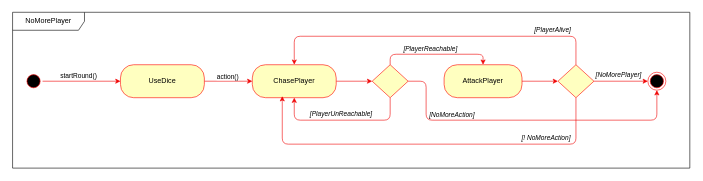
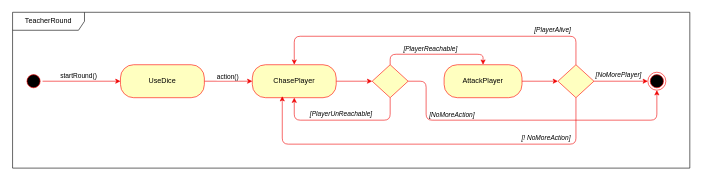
(48, 21) -> (48, 21)
